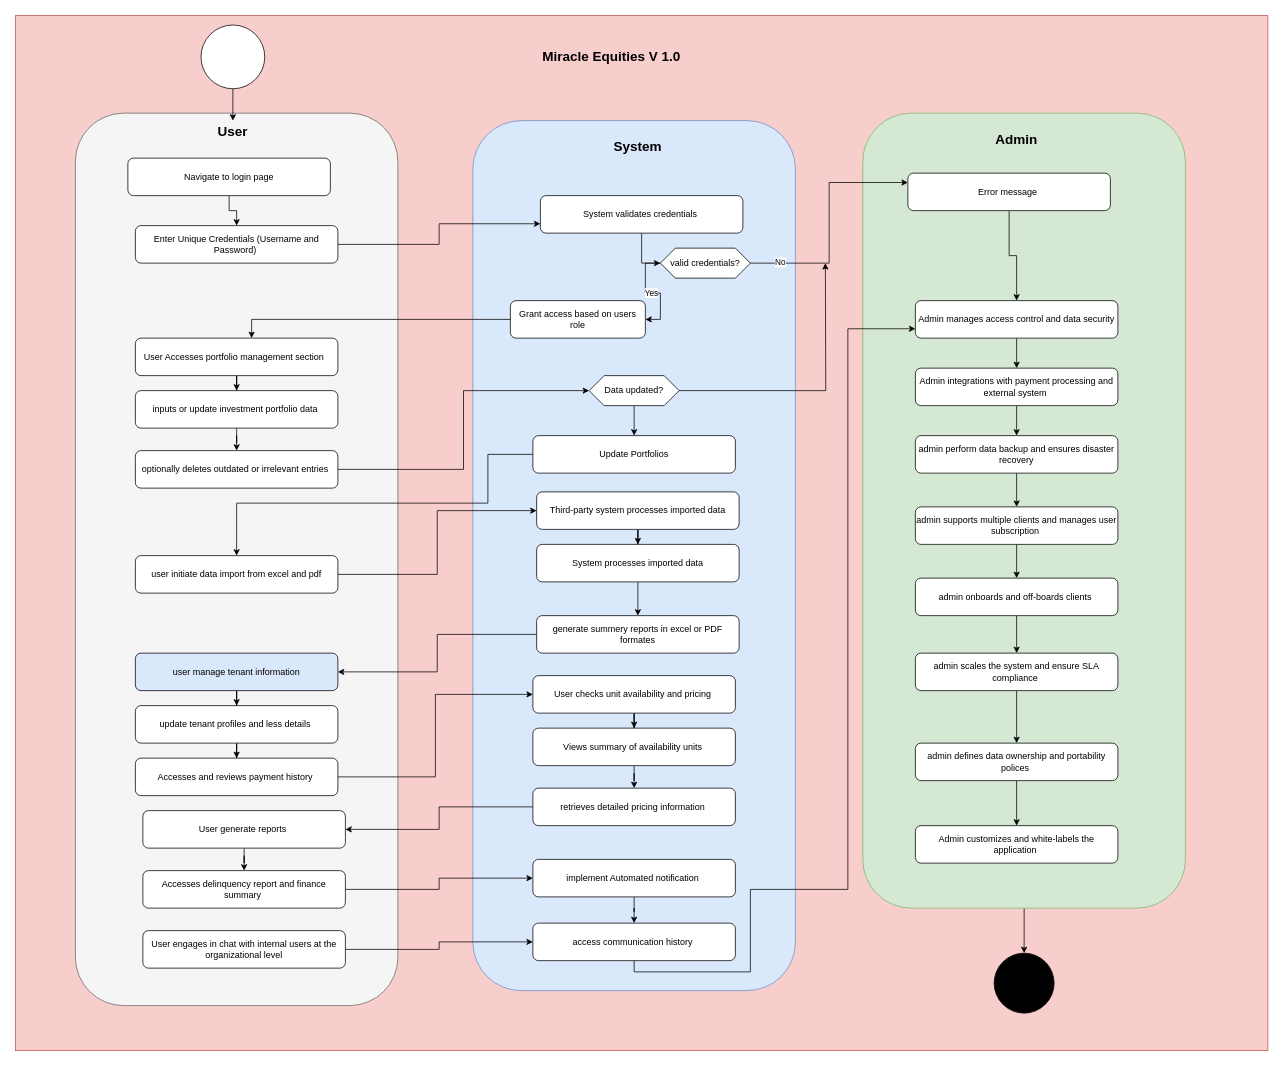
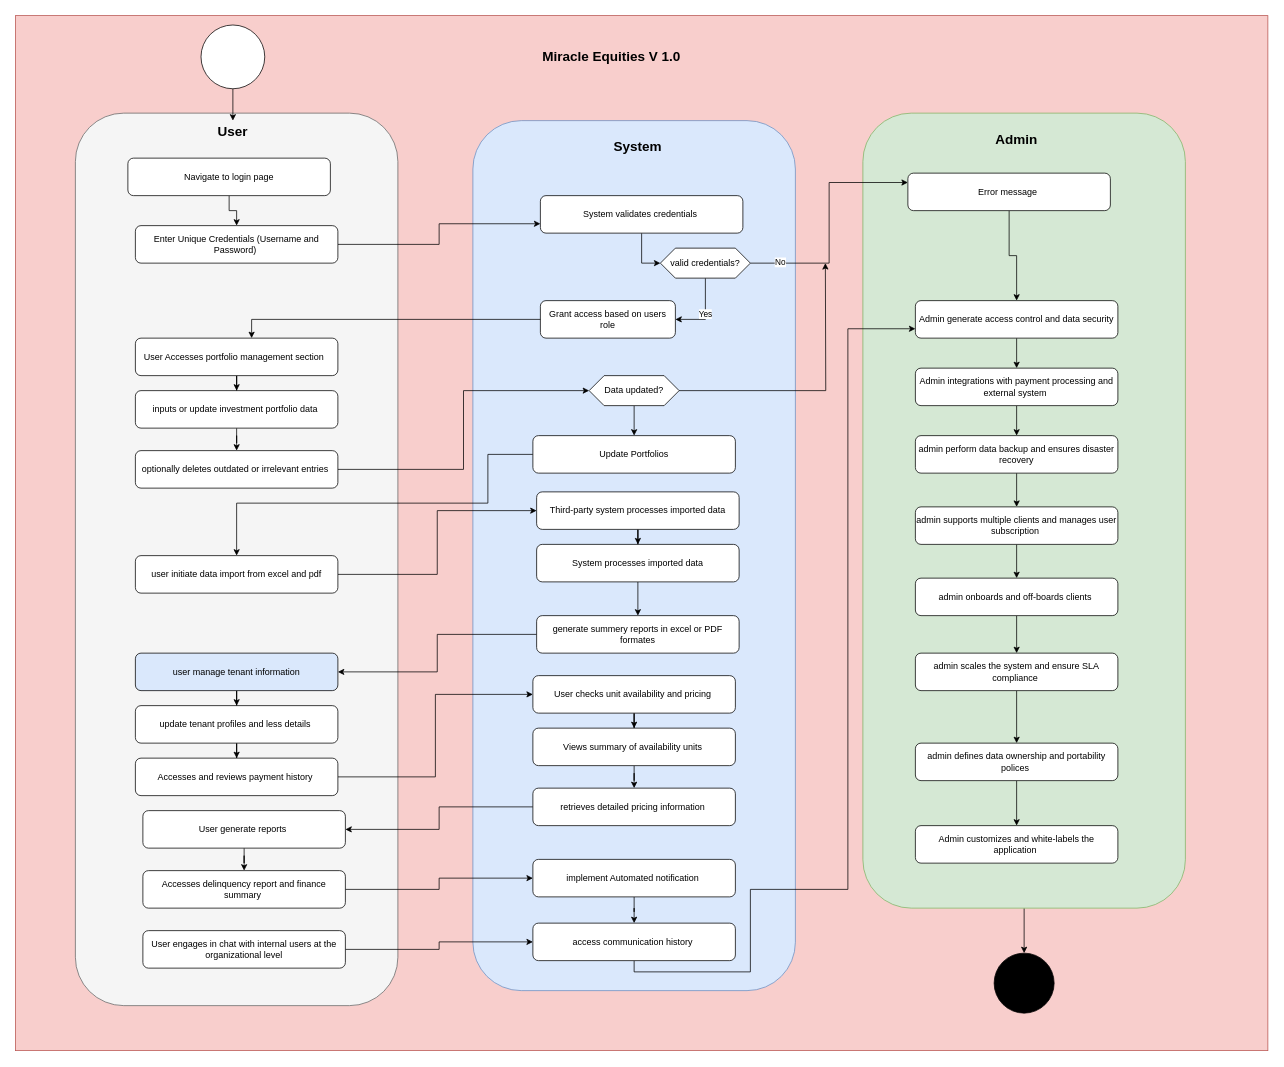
(578, 319) -> (608, 319)
(1017, 319) -> (1017, 319)
